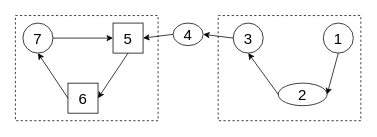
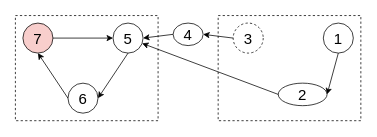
(38, 38) -> (38, 38)
(128, 38) -> (128, 38)
(248, 38) -> (248, 38)
(264, 75) -> (212, 69)
(83, 98) -> (83, 98)
